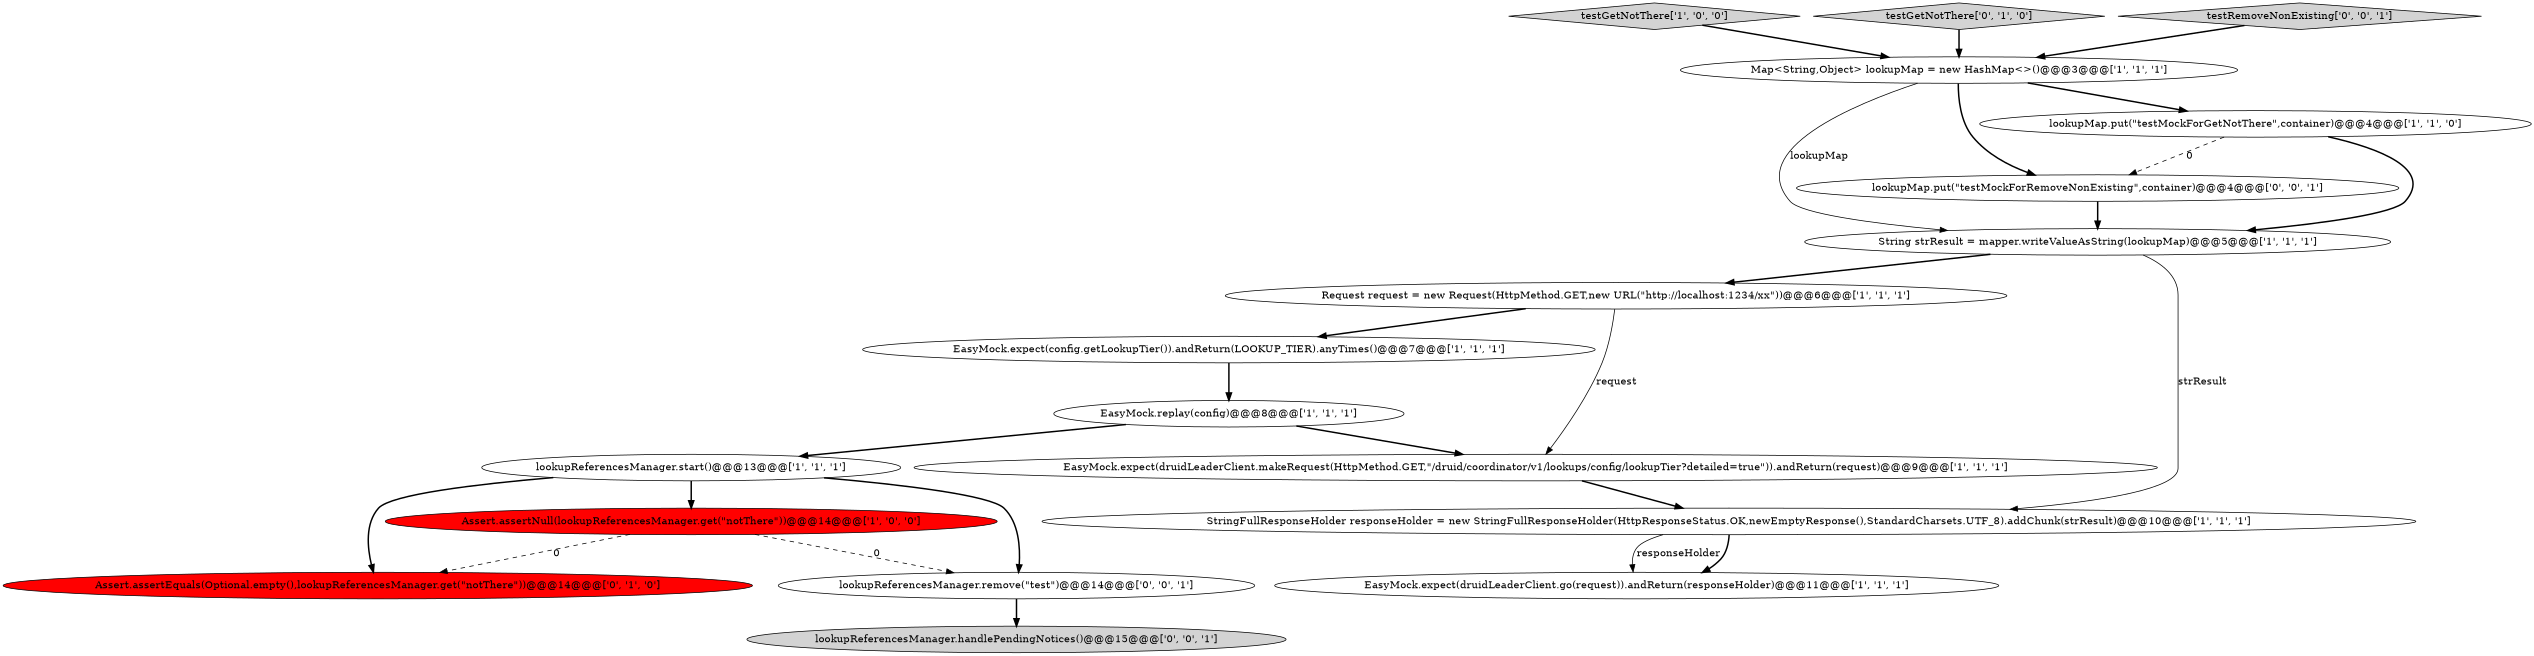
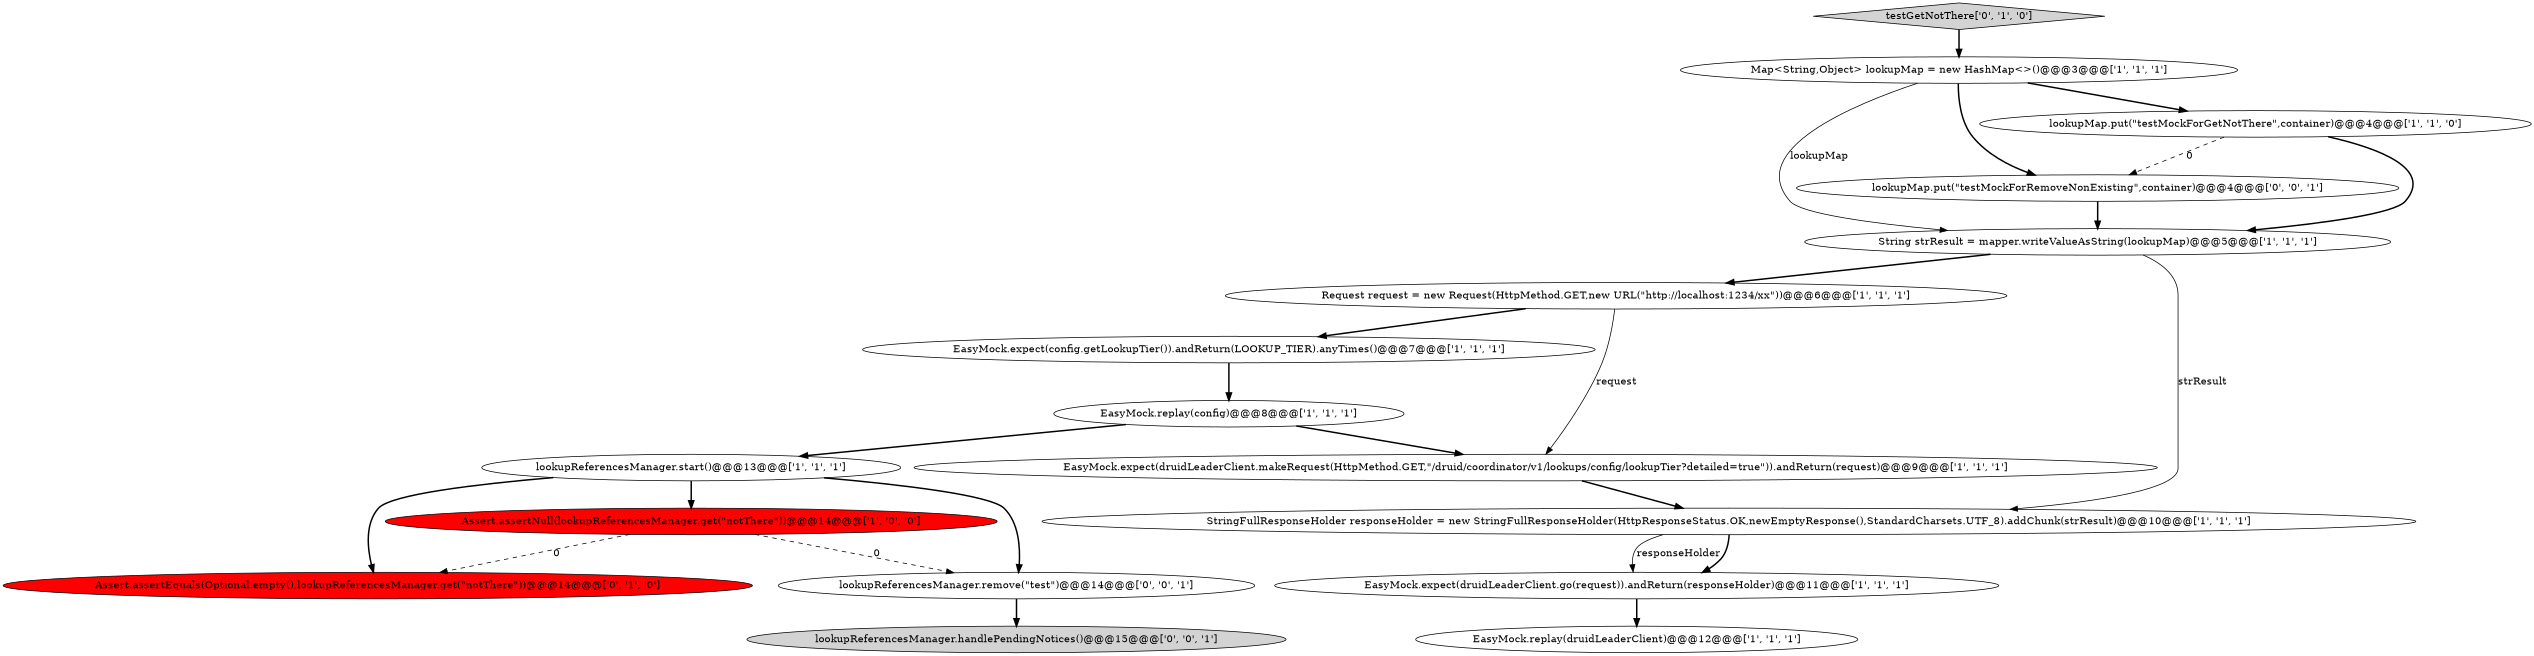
(1654, 16) -> none
(2300, 16) -> none
none -> (1637, 639)
